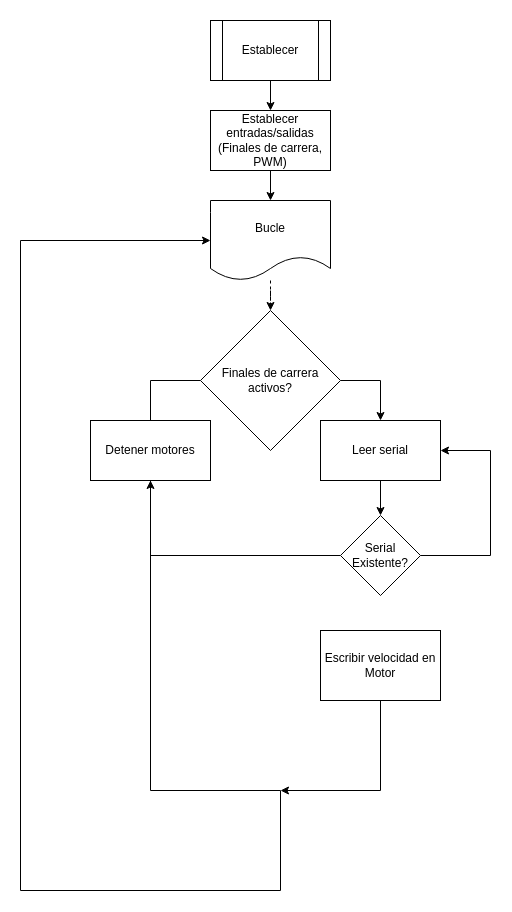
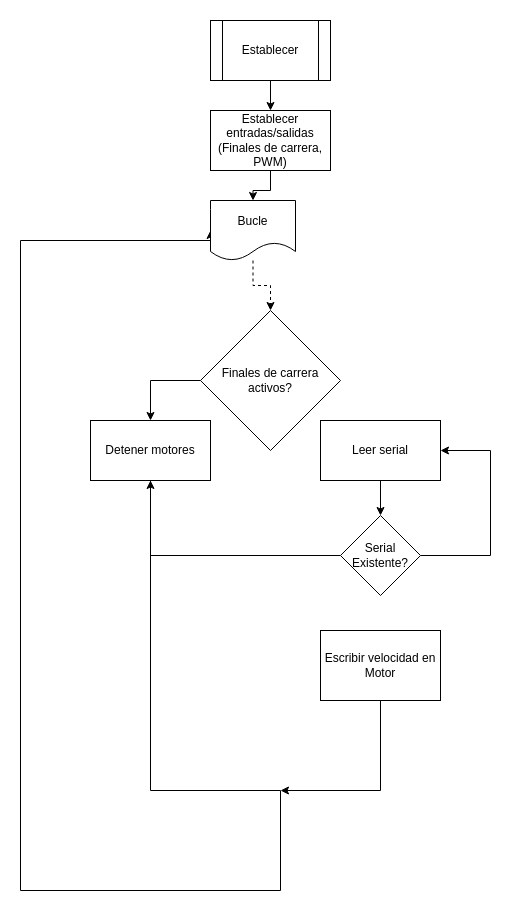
(271, 241) -> (253, 231)
(377, 381) -> none
(151, 415) -> (151, 412)
